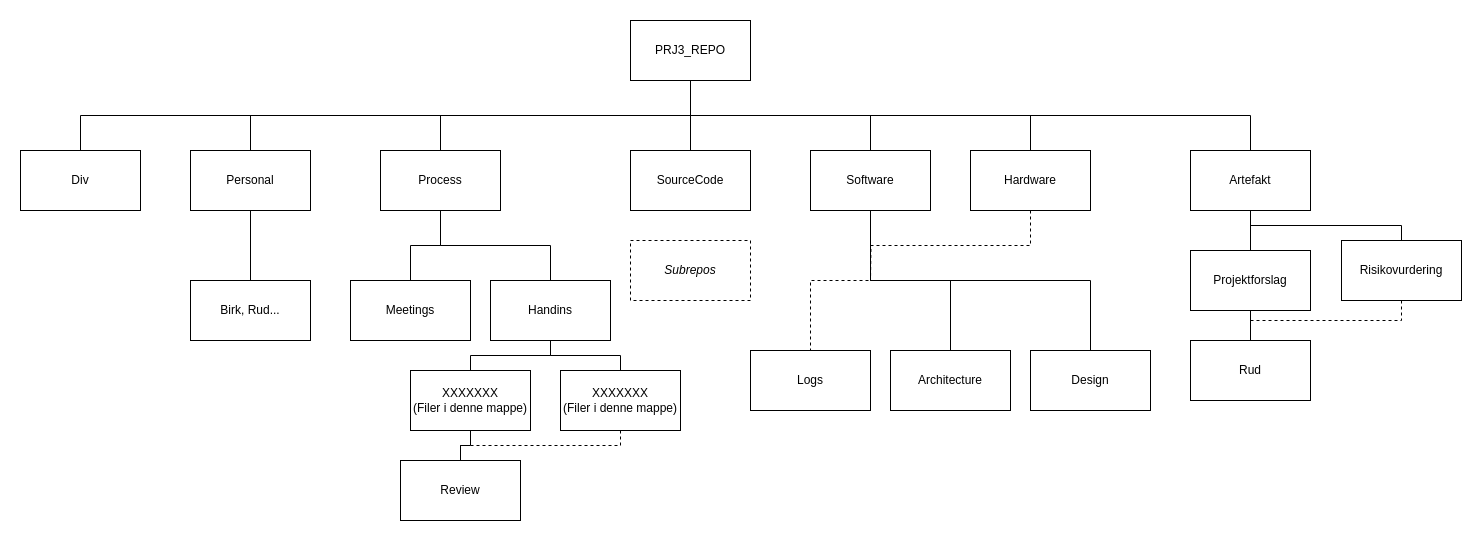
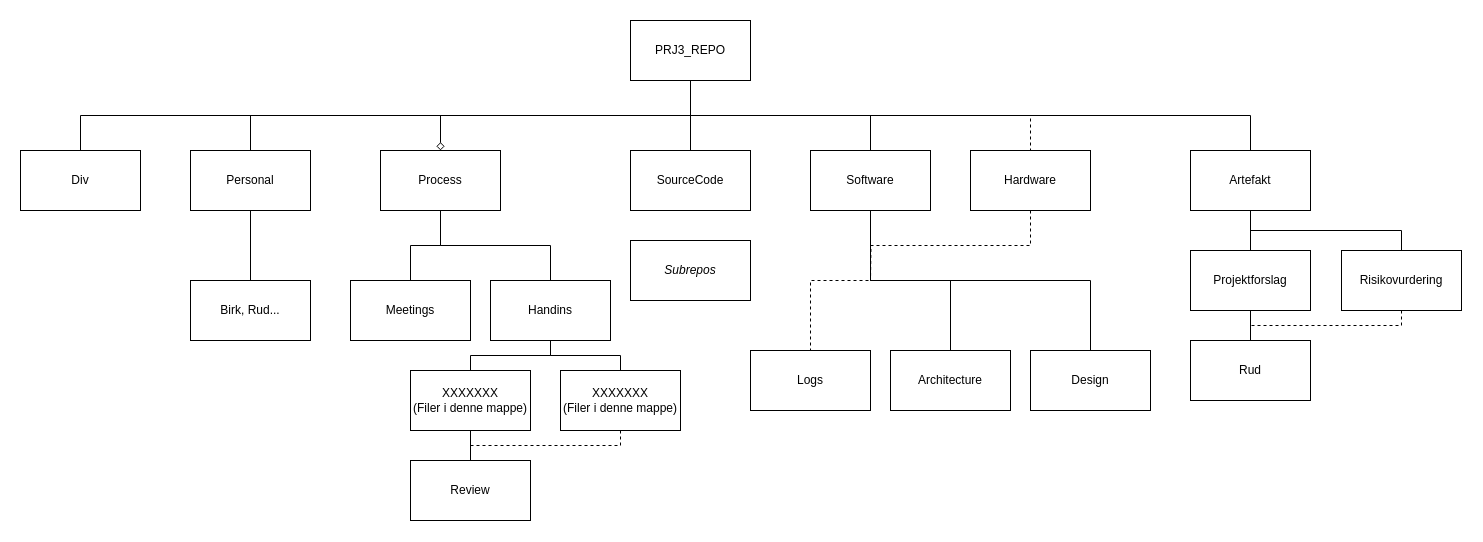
(1031, 134) -> (1031, 134)
(441, 146) -> (441, 142)
(691, 271) -> (691, 271)
(1402, 271) -> (1402, 281)
(461, 491) -> (471, 491)
